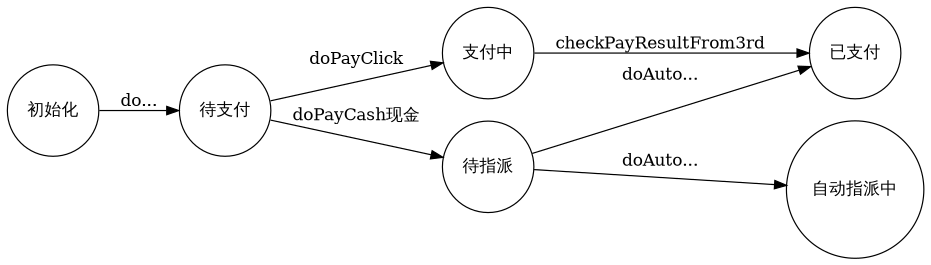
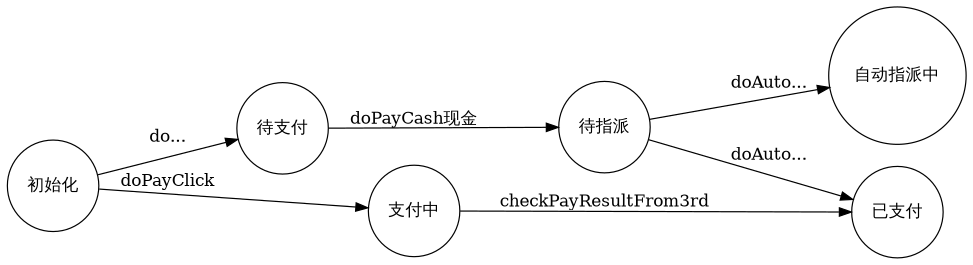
(351, 83) -> (228, 198)
